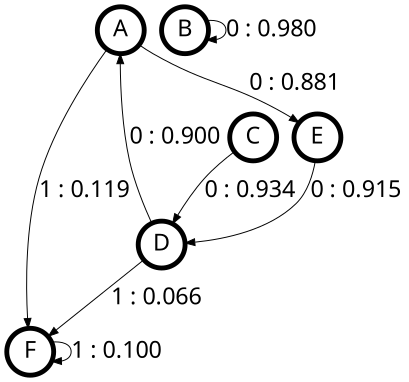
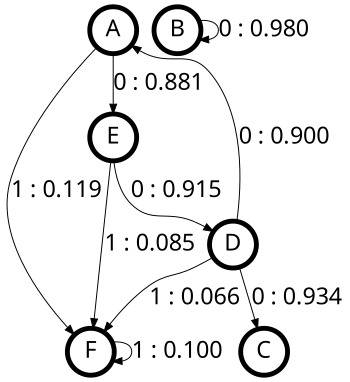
(203, 180) -> (247, 293)
none -> (103, 240)
